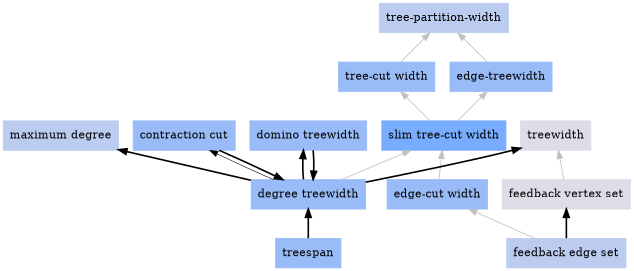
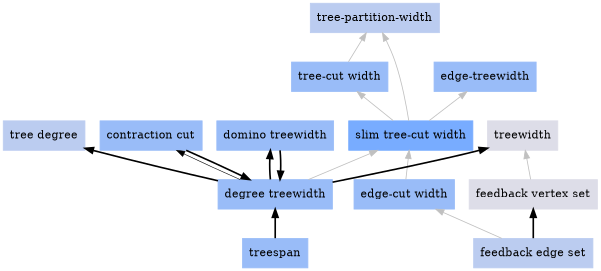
(475, 50) -> (400, 80)
(61, 136) -> (44, 136)
